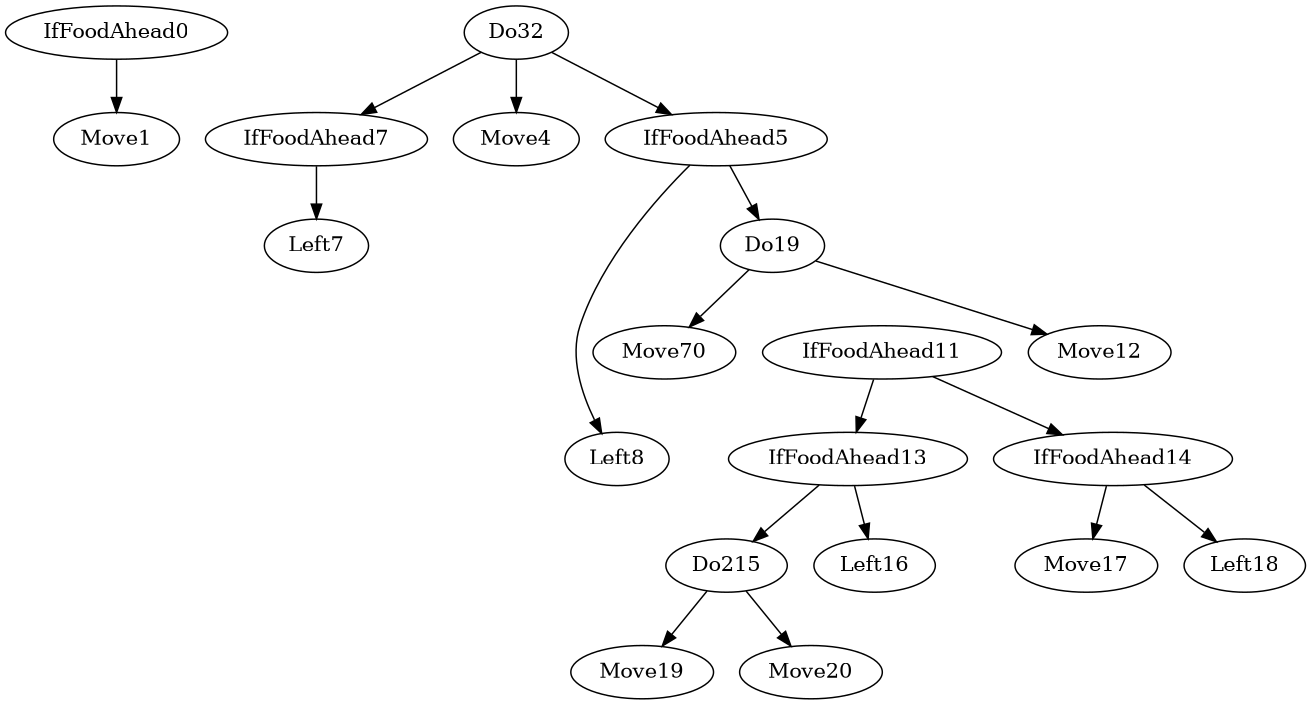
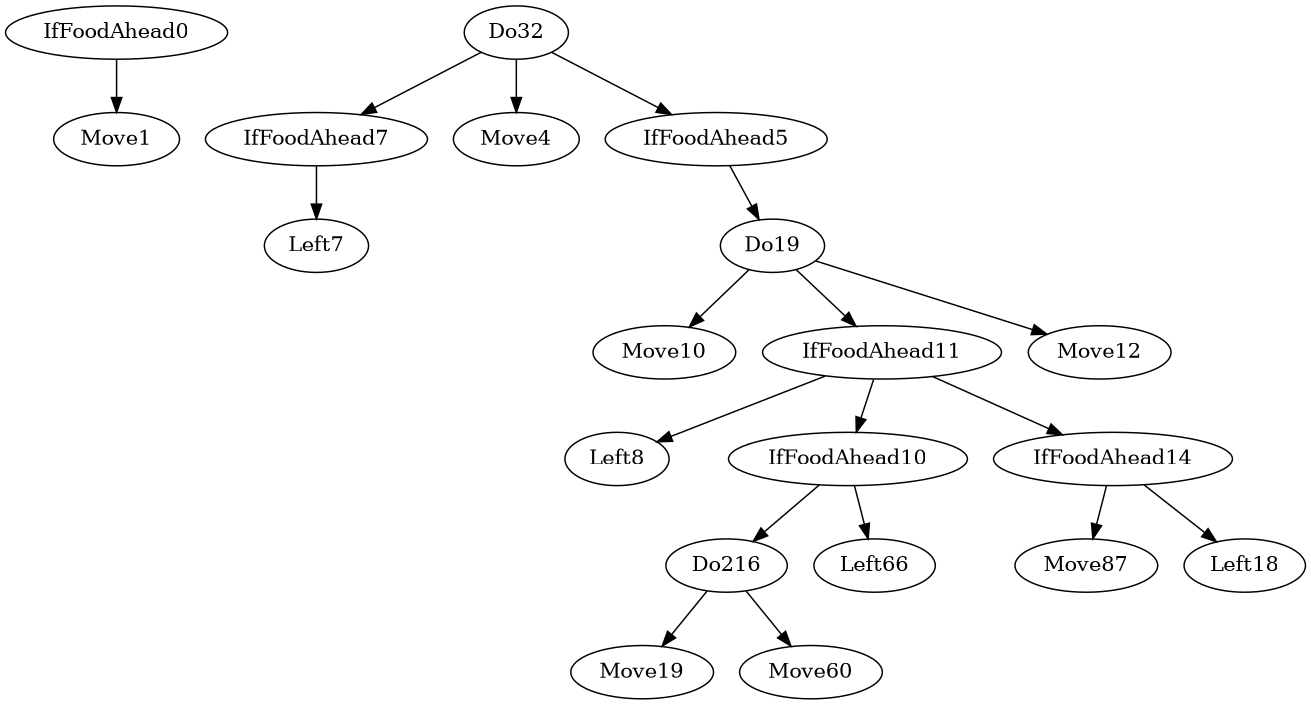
(600, 281) -> (748, 406)
none -> (821, 293)
(664, 352) -> (664, 352)
(848, 459) -> (848, 459)
(727, 566) -> (727, 566)
(875, 566) -> (875, 566)
(1086, 566) -> (1086, 566)
(811, 672) -> (811, 672)
